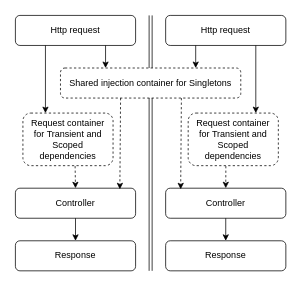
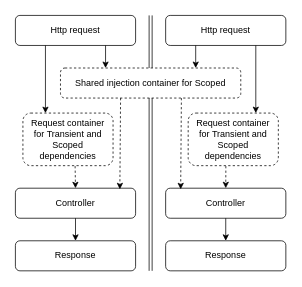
(150, 83) -> (150, 83)
